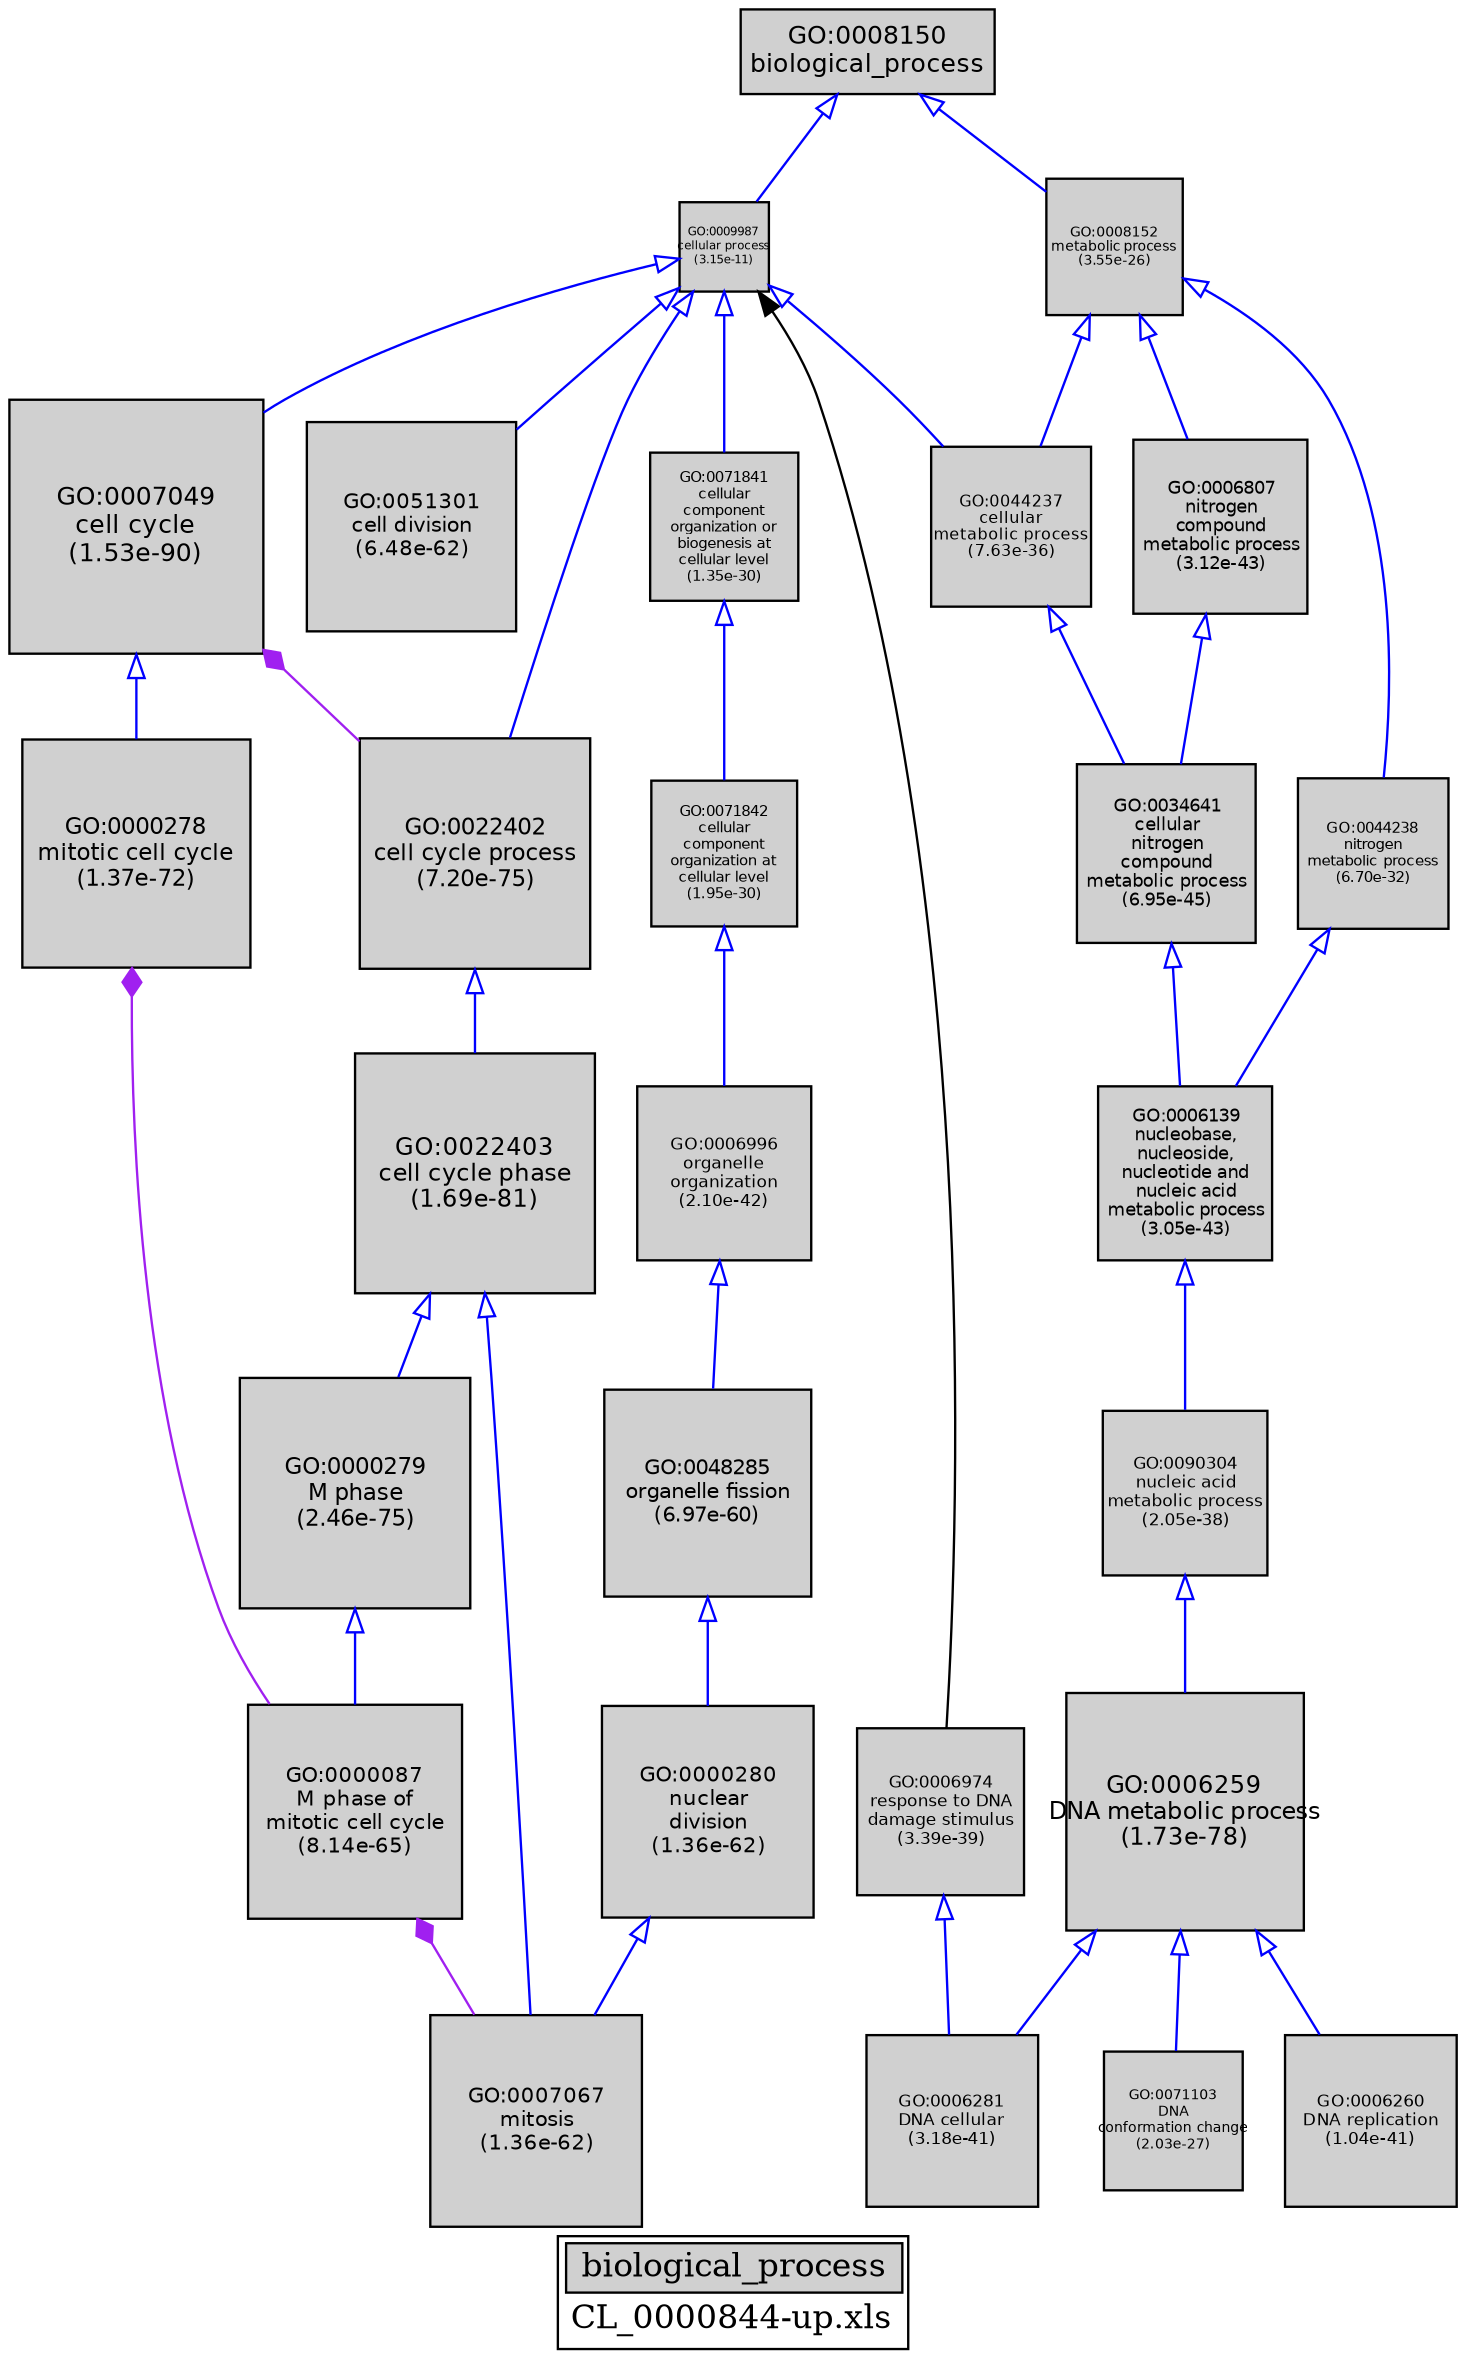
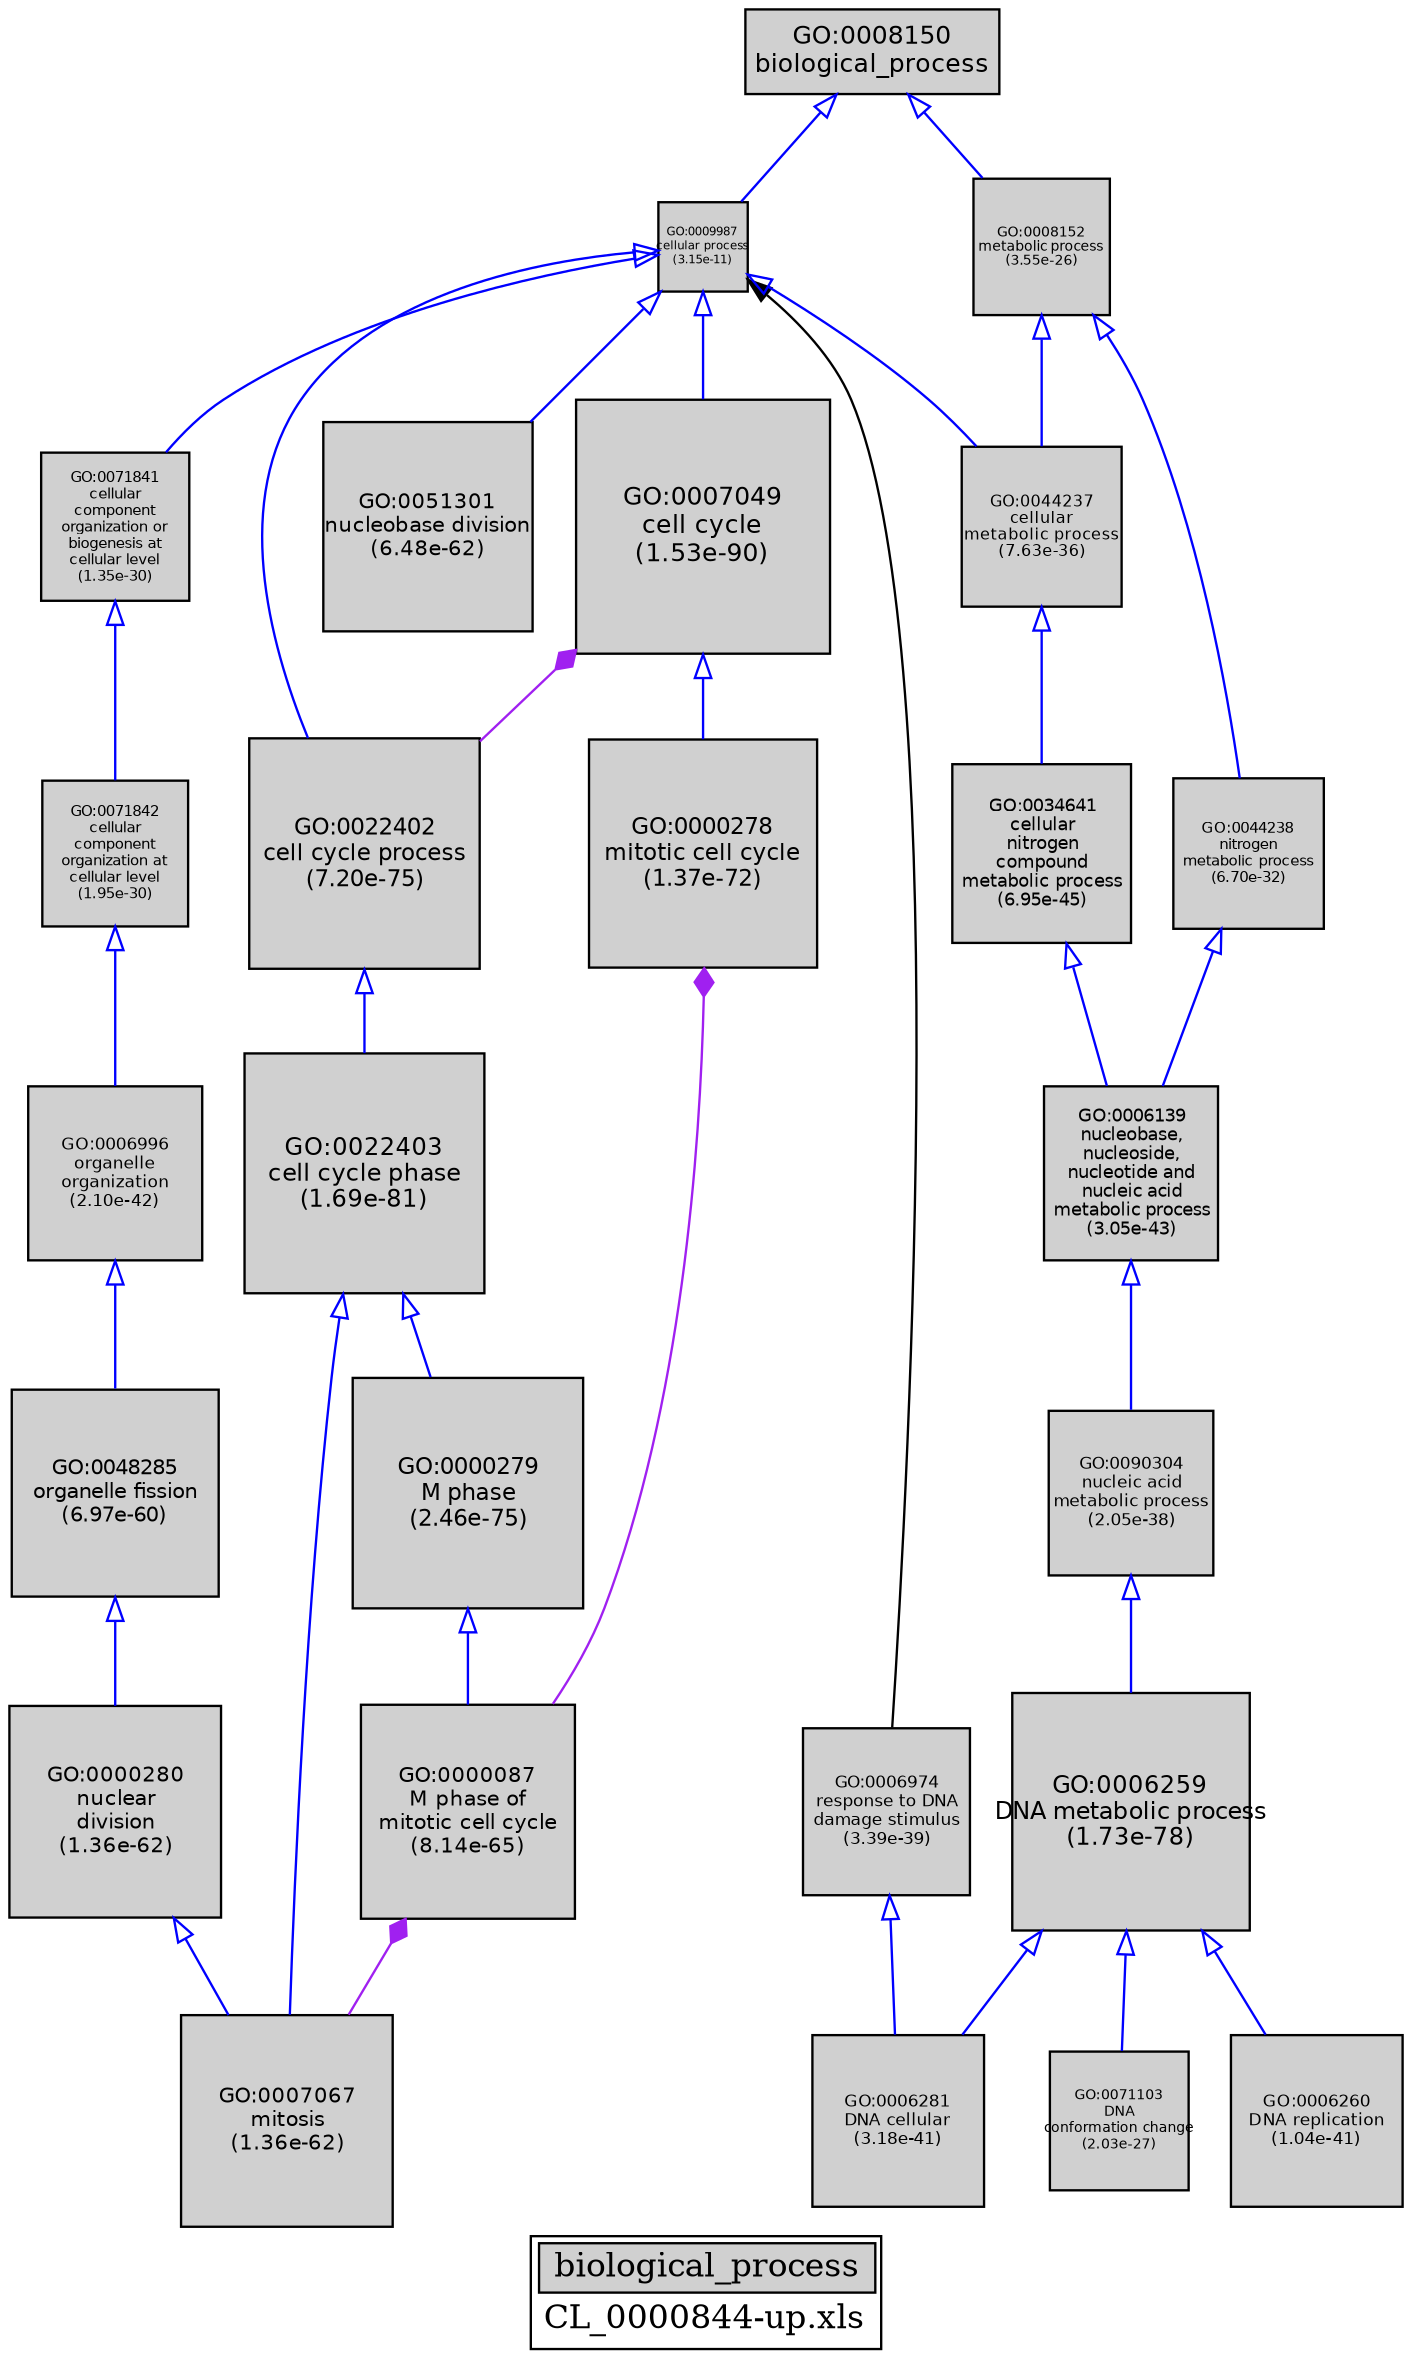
(413, 525) -> (428, 525)
(1220, 527) -> none
